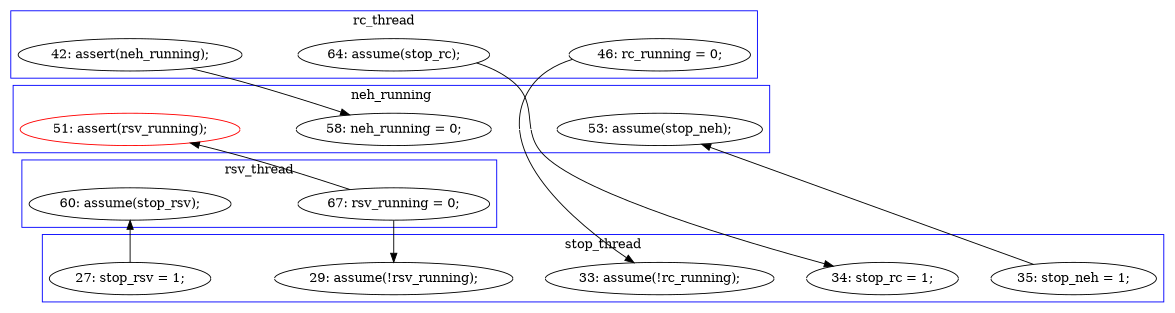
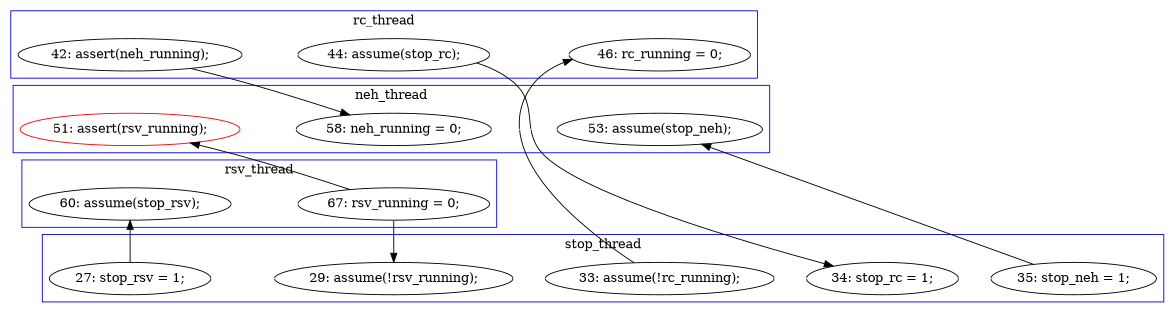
(394, 55) -> (394, 55)
(391, 96) -> (391, 96)
(532, 165) -> (537, 173)
